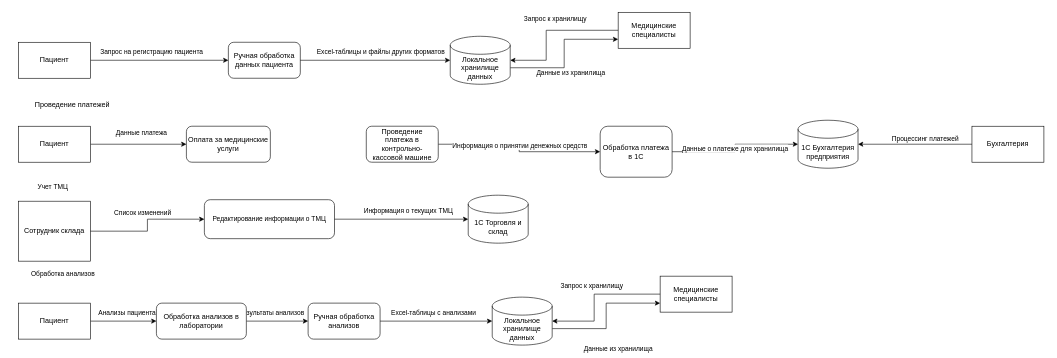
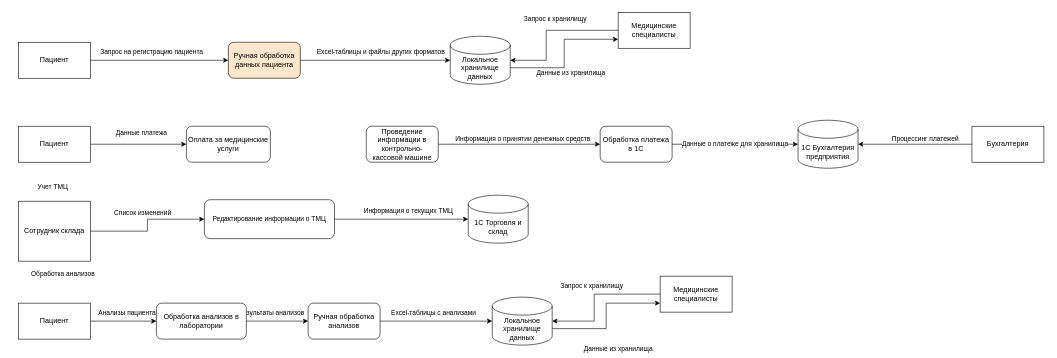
(264, 60) -> (264, 60)
(72, 105) -> none
(402, 144) -> (402, 144)
(636, 152) -> (636, 144)
